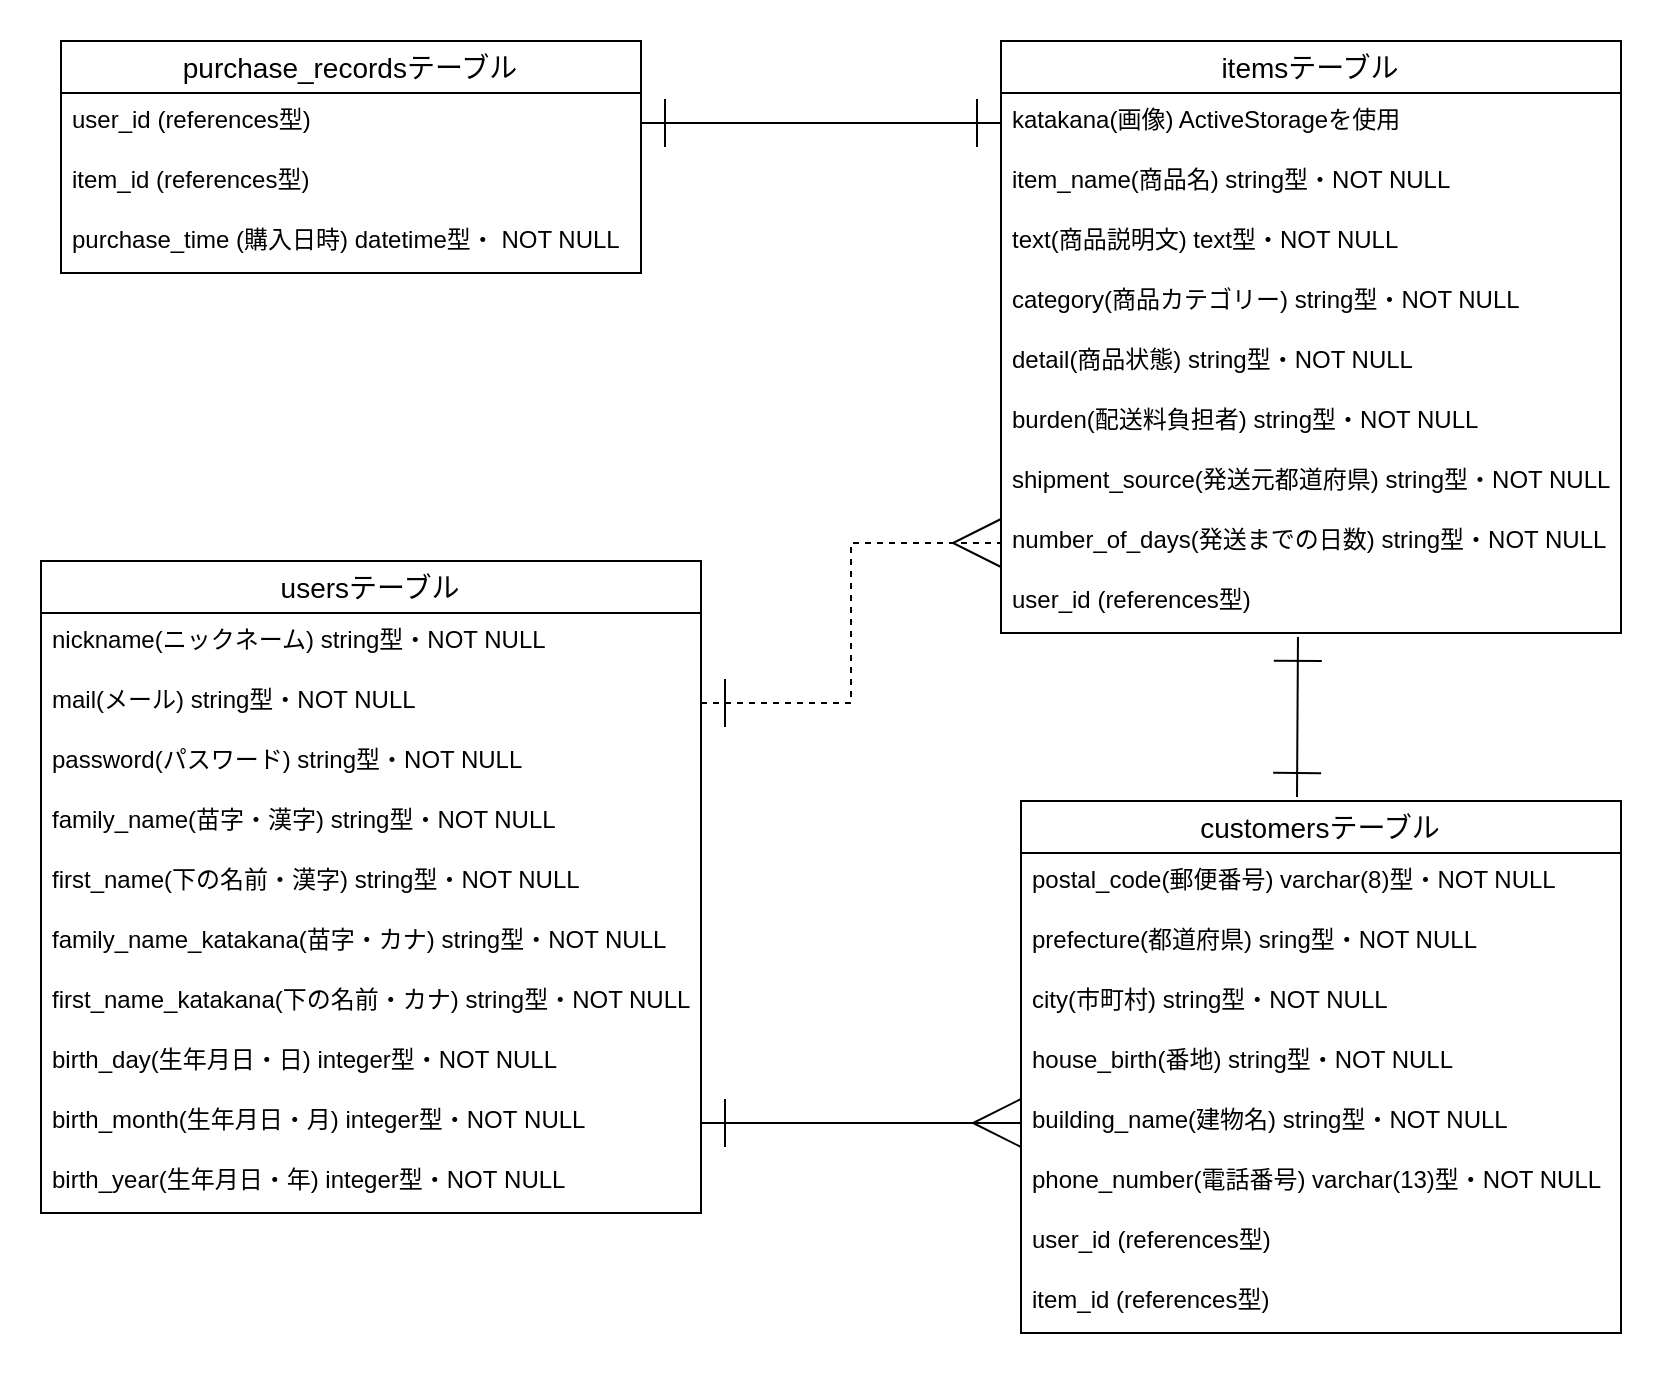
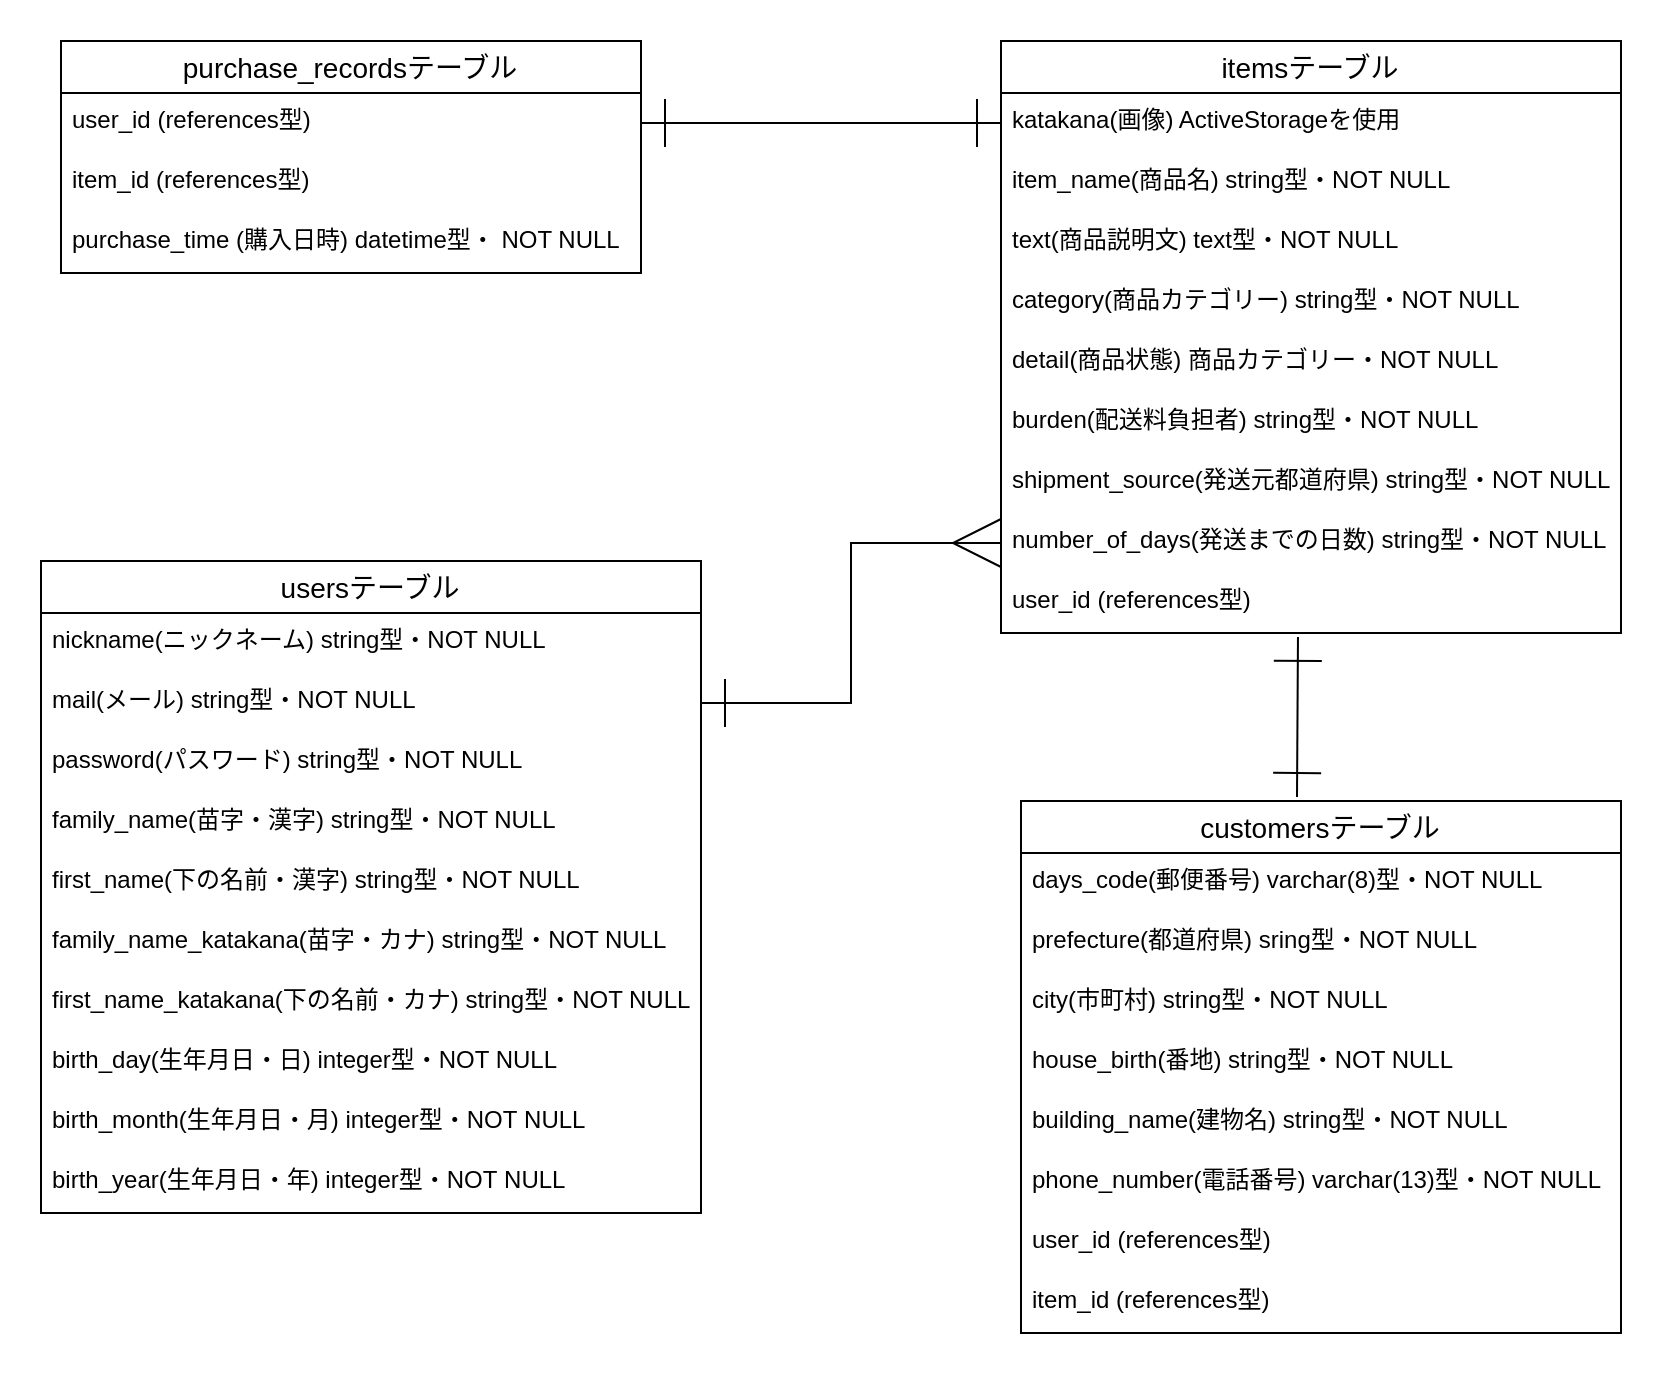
(1223, 360) -> (1258, 360)
(851, 623) -> (851, 623)
(1310, 880) -> (1299, 880)
(861, 1123) -> none
